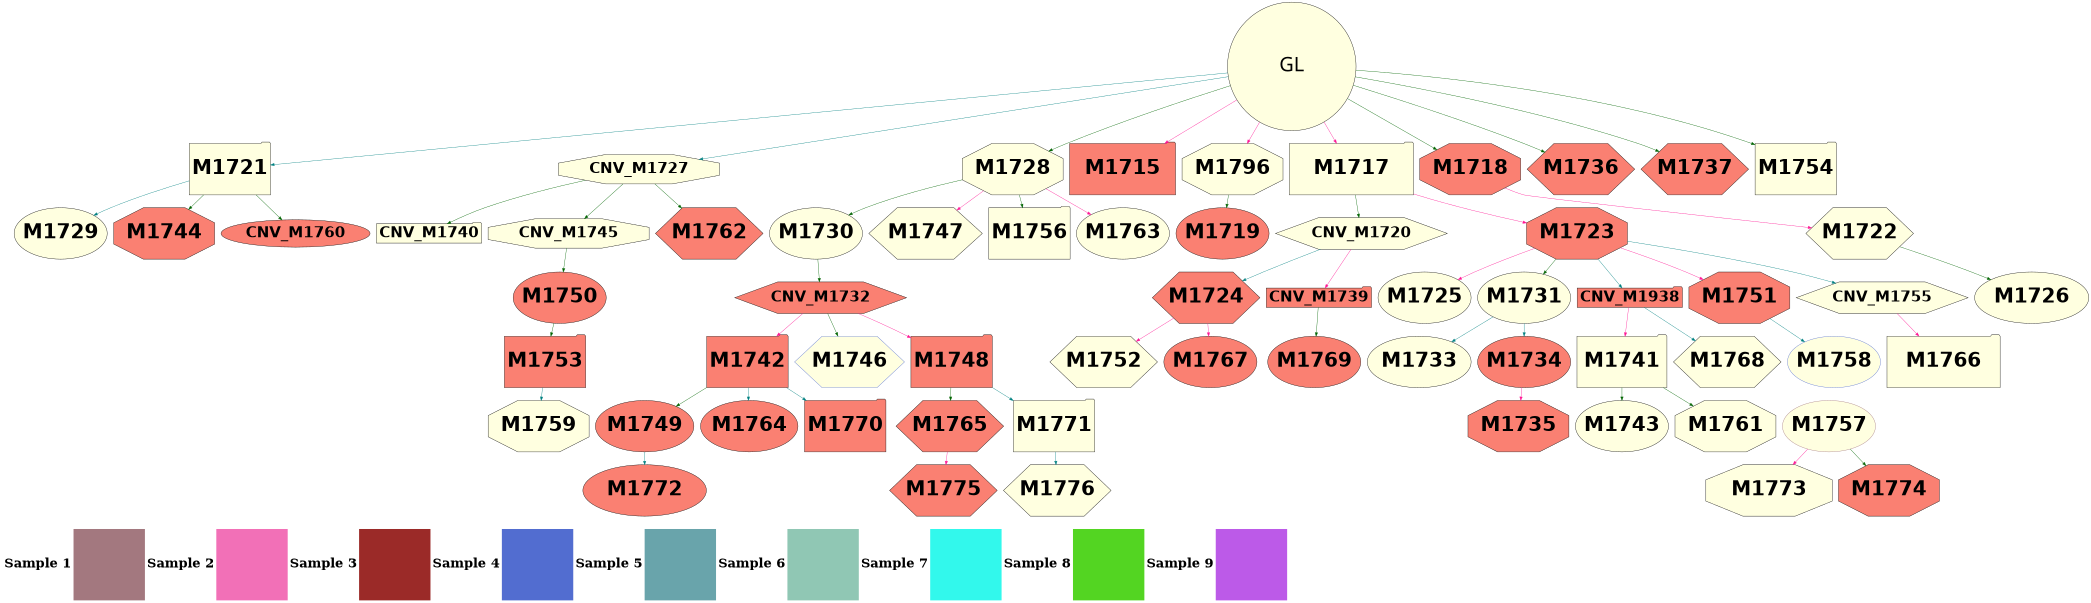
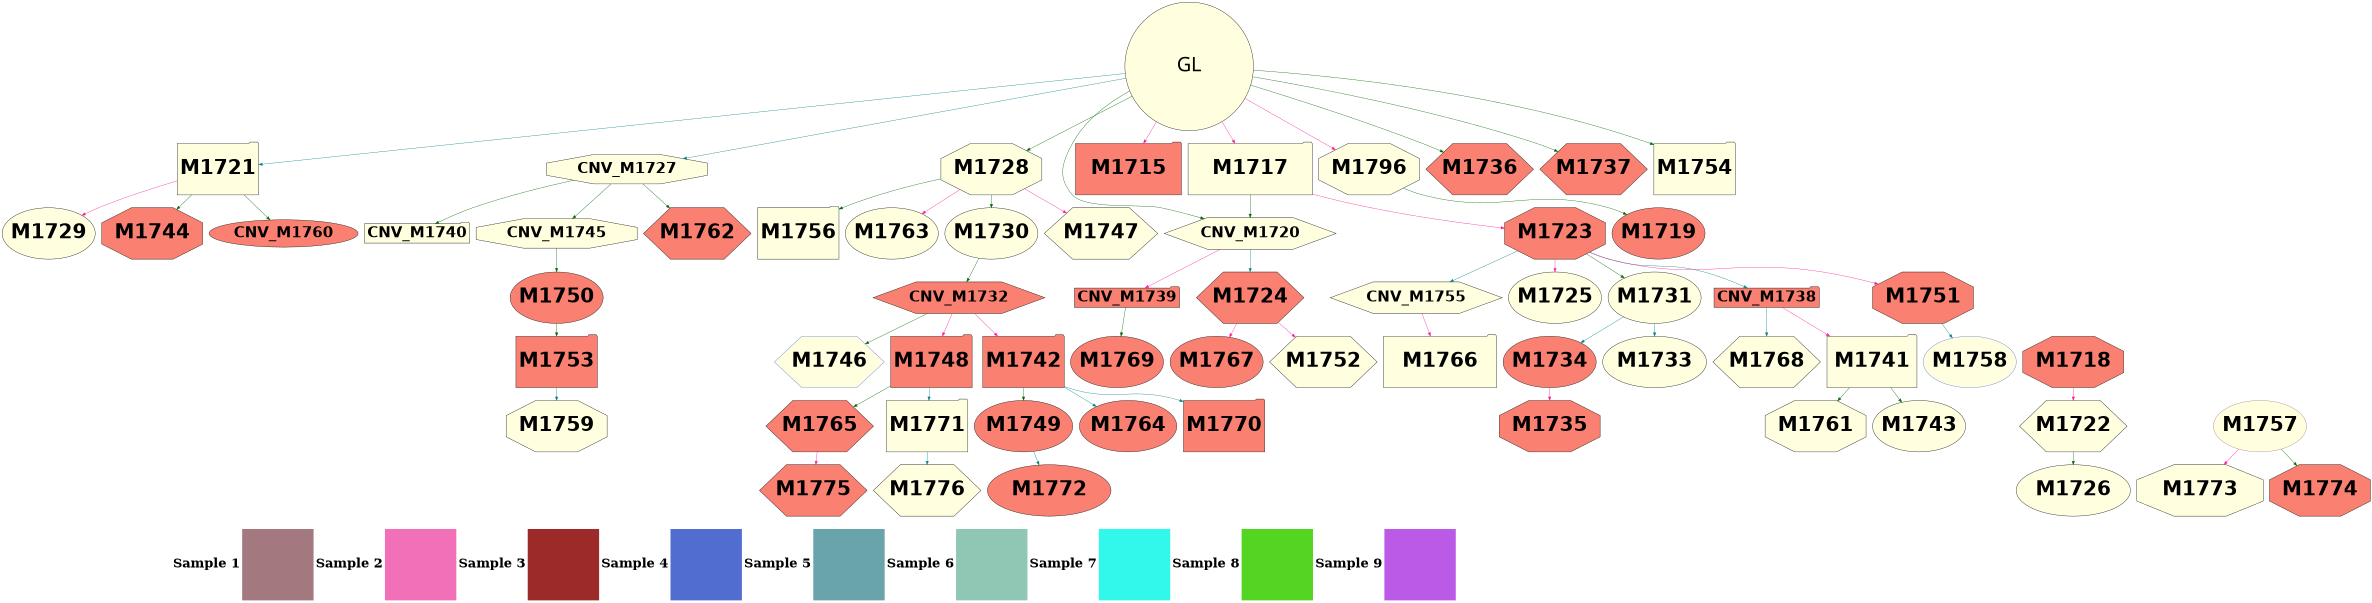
(1391, 123) -> (1072, 194)
(143, 196) -> (131, 196)
(1630, 298) -> (1767, 298)
